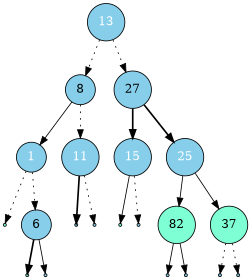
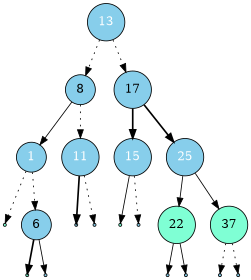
(133, 90) -> (133, 90)
(177, 225) -> (177, 225)
